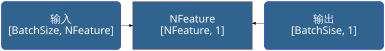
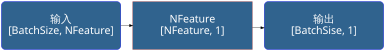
(260, 23) -> (257, 28)
